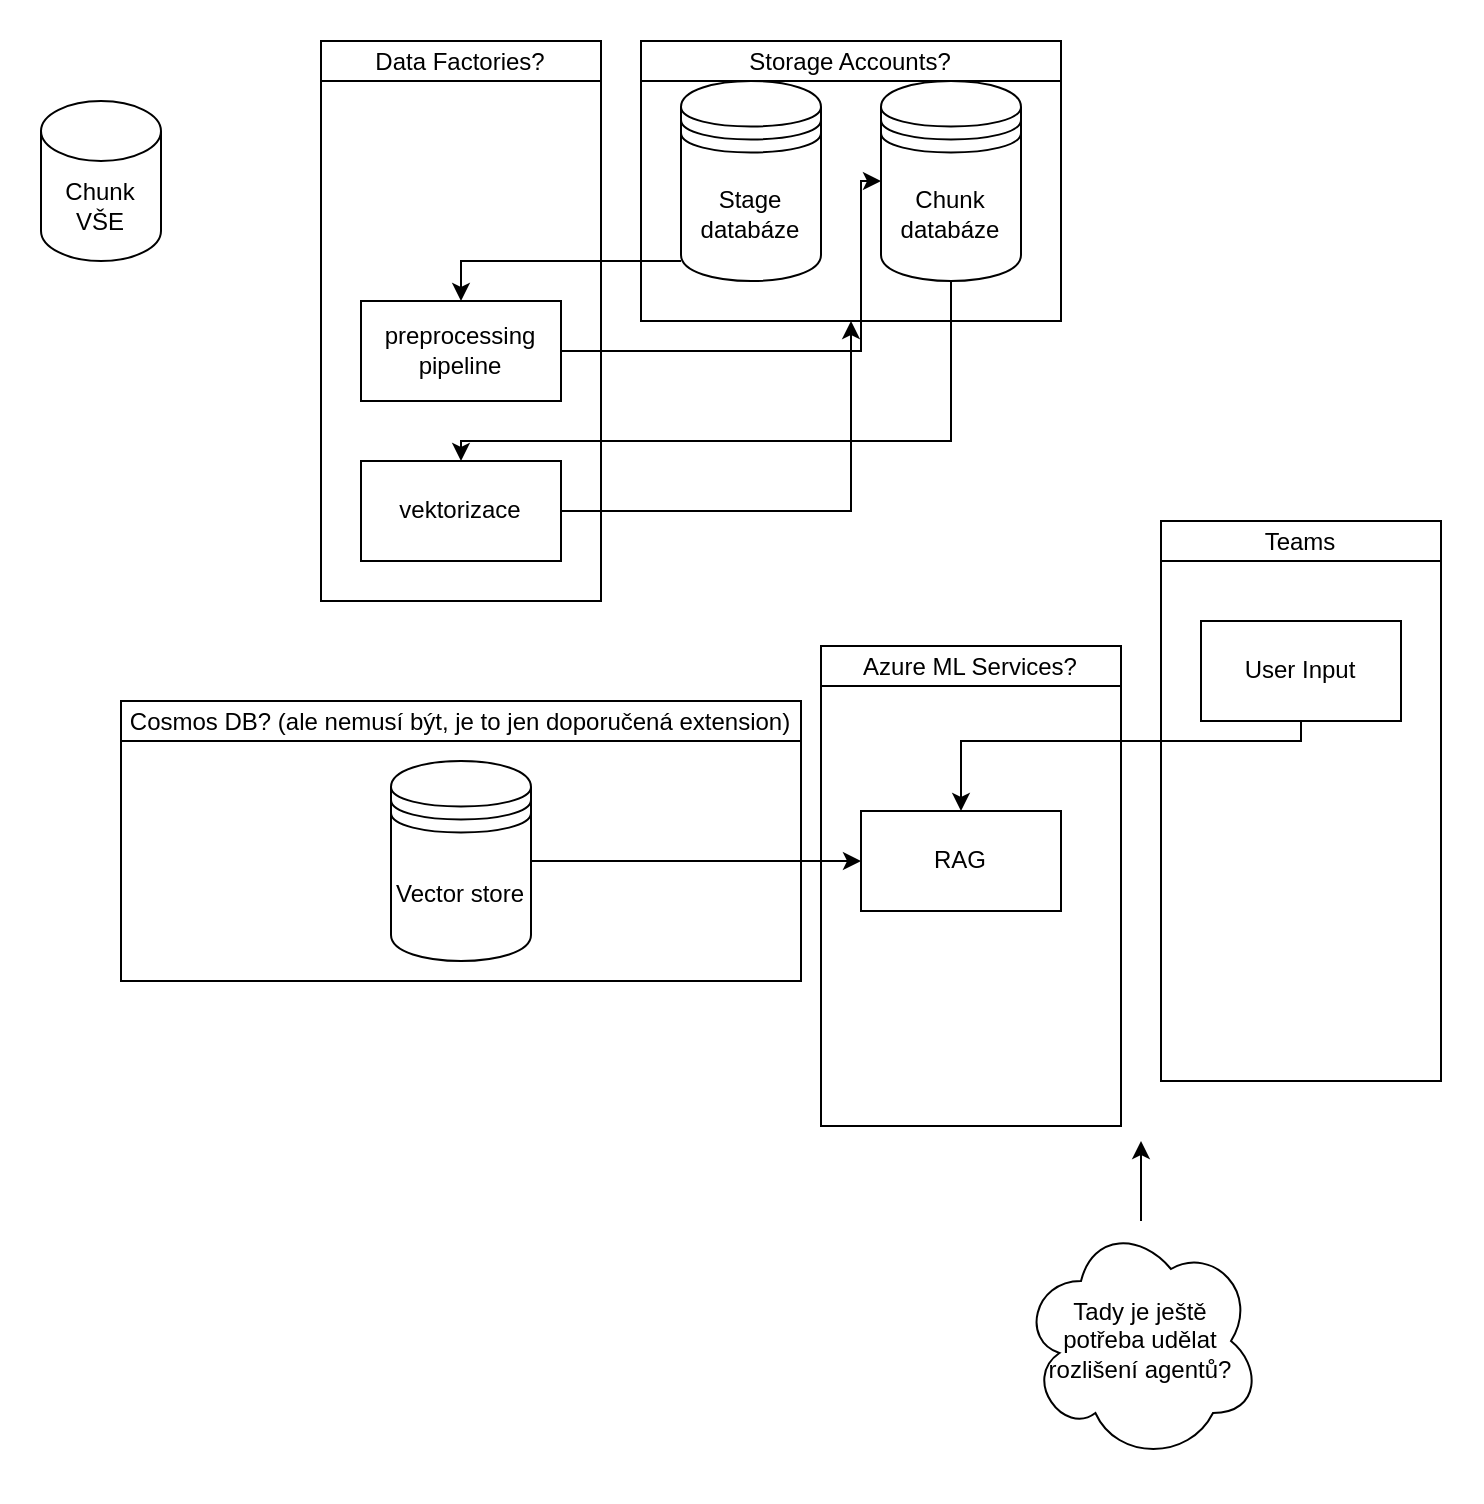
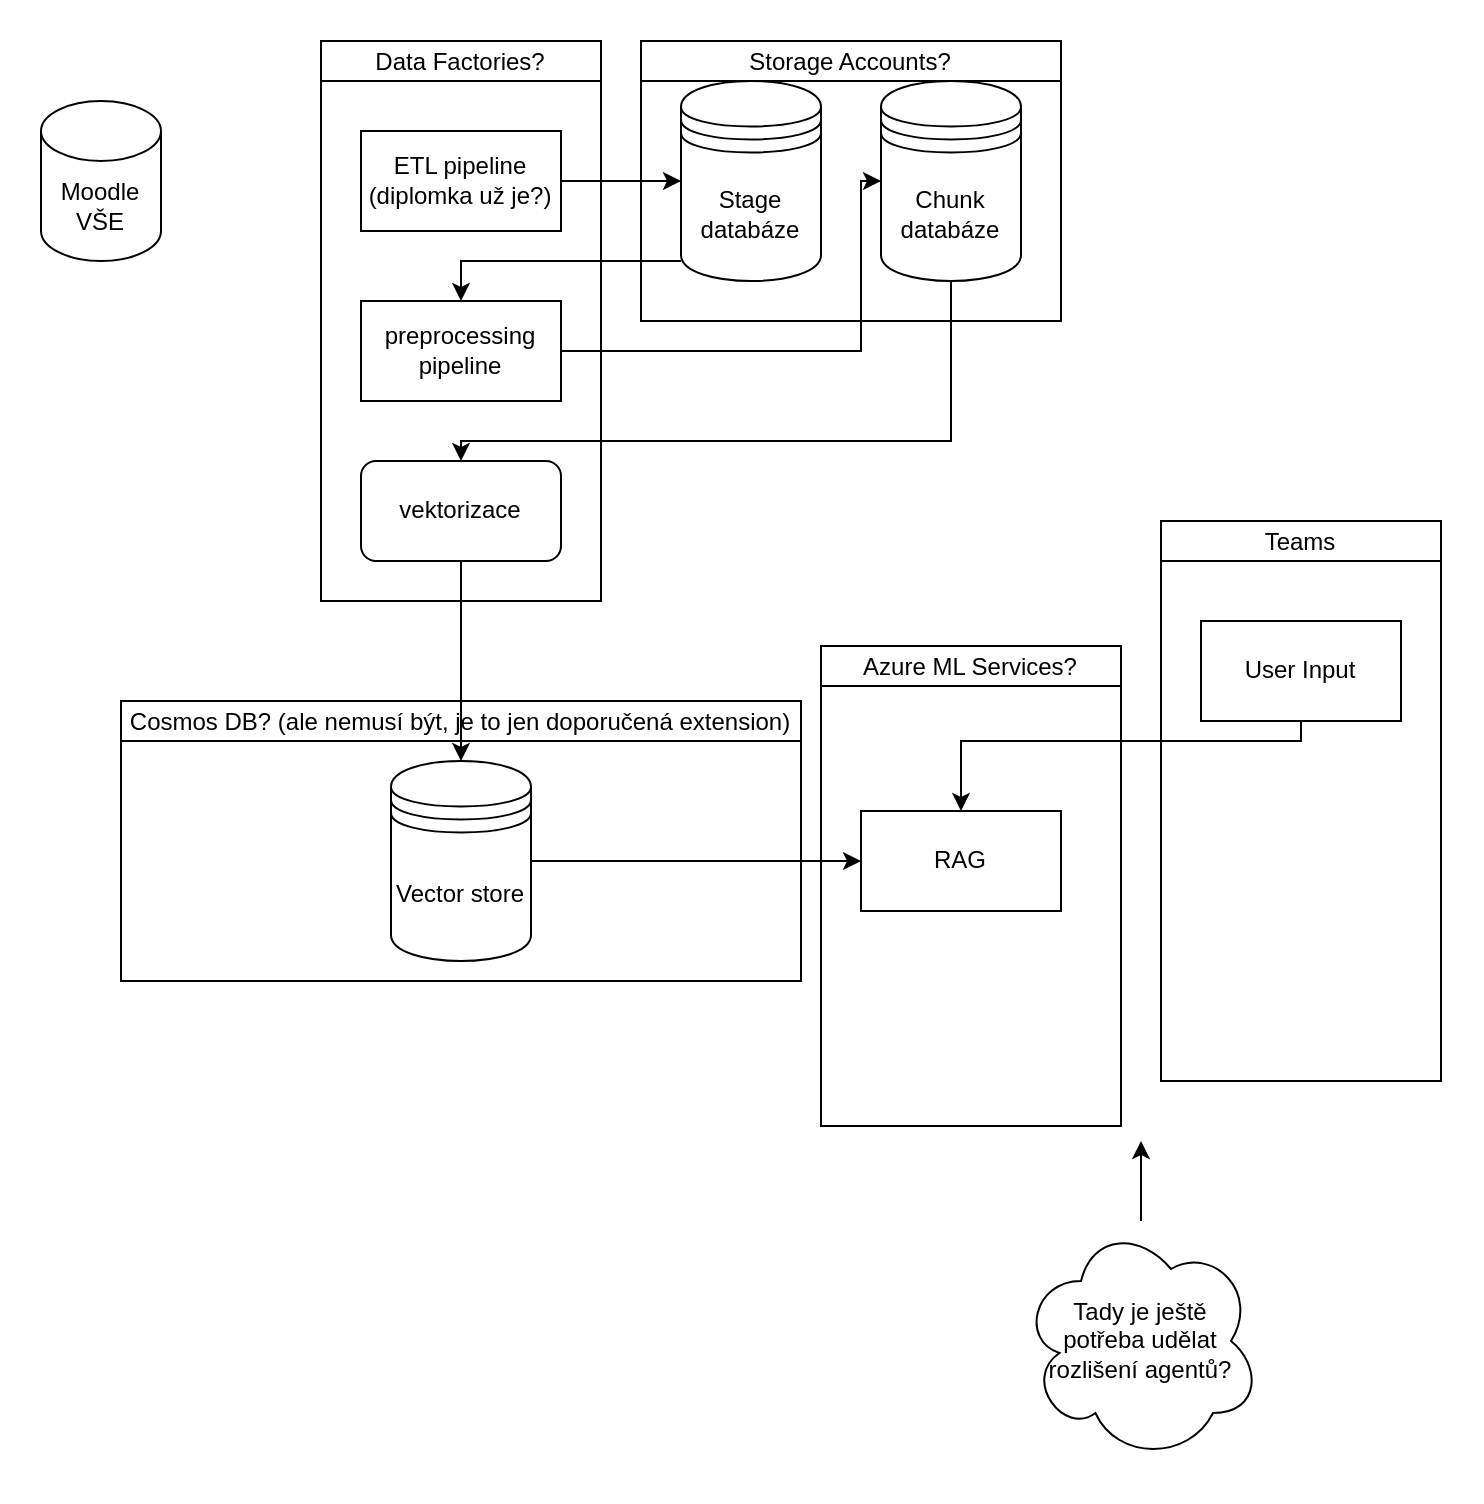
none -> (461, 181)
none -> (614, 181)
(101, 207) -> (101, 207)
(461, 511) -> (461, 511)
(794, 511) -> (461, 654)
